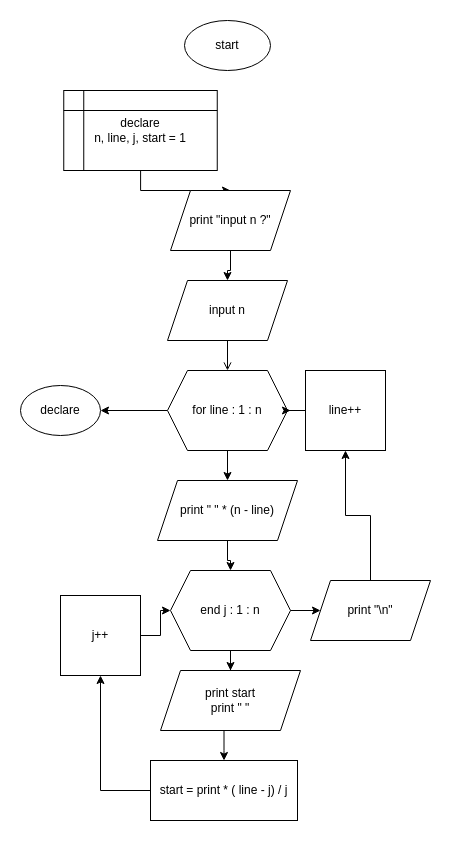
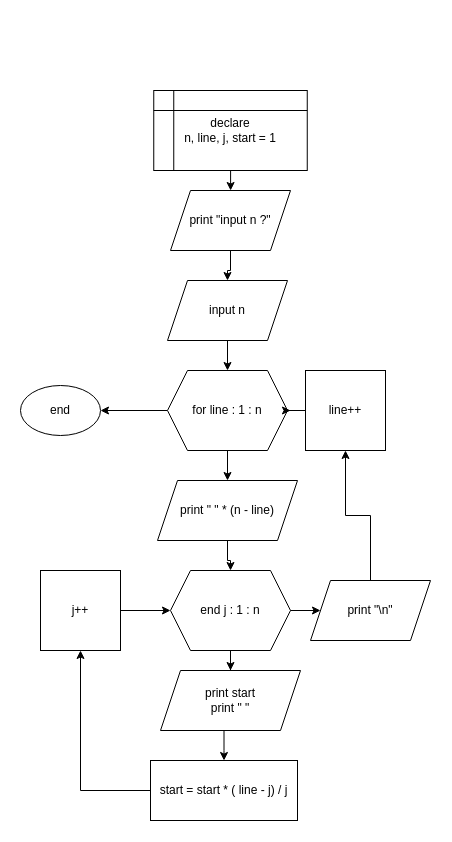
(228, 46) -> none
(141, 131) -> (231, 131)
(228, 363) -> (228, 362)
(61, 411) -> (61, 411)
(101, 636) -> (81, 611)
(224, 791) -> (224, 791)
